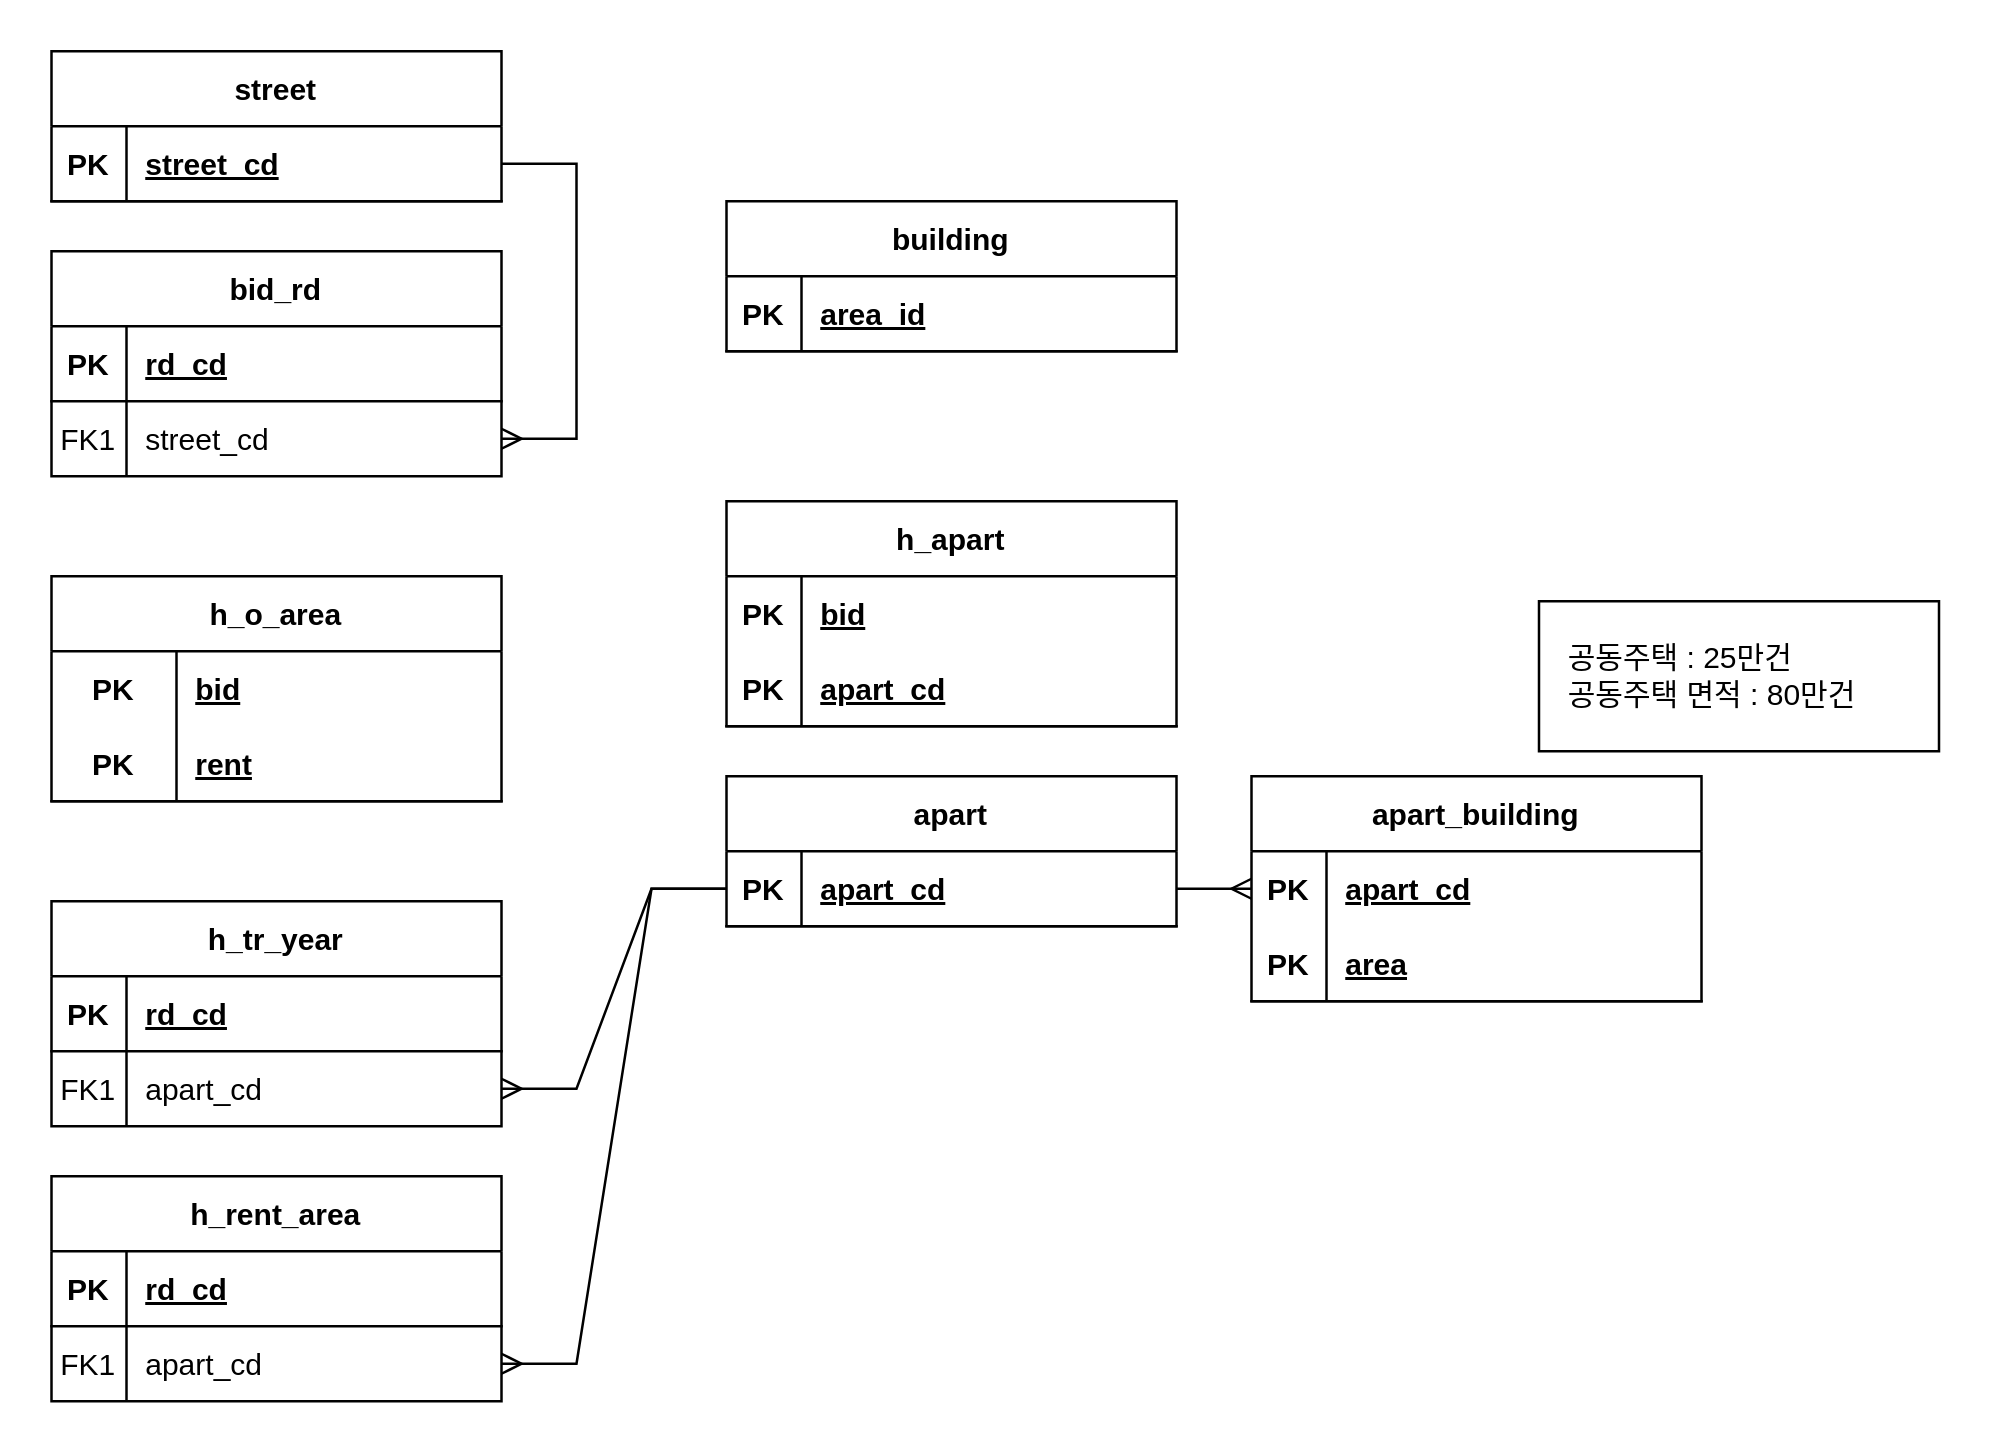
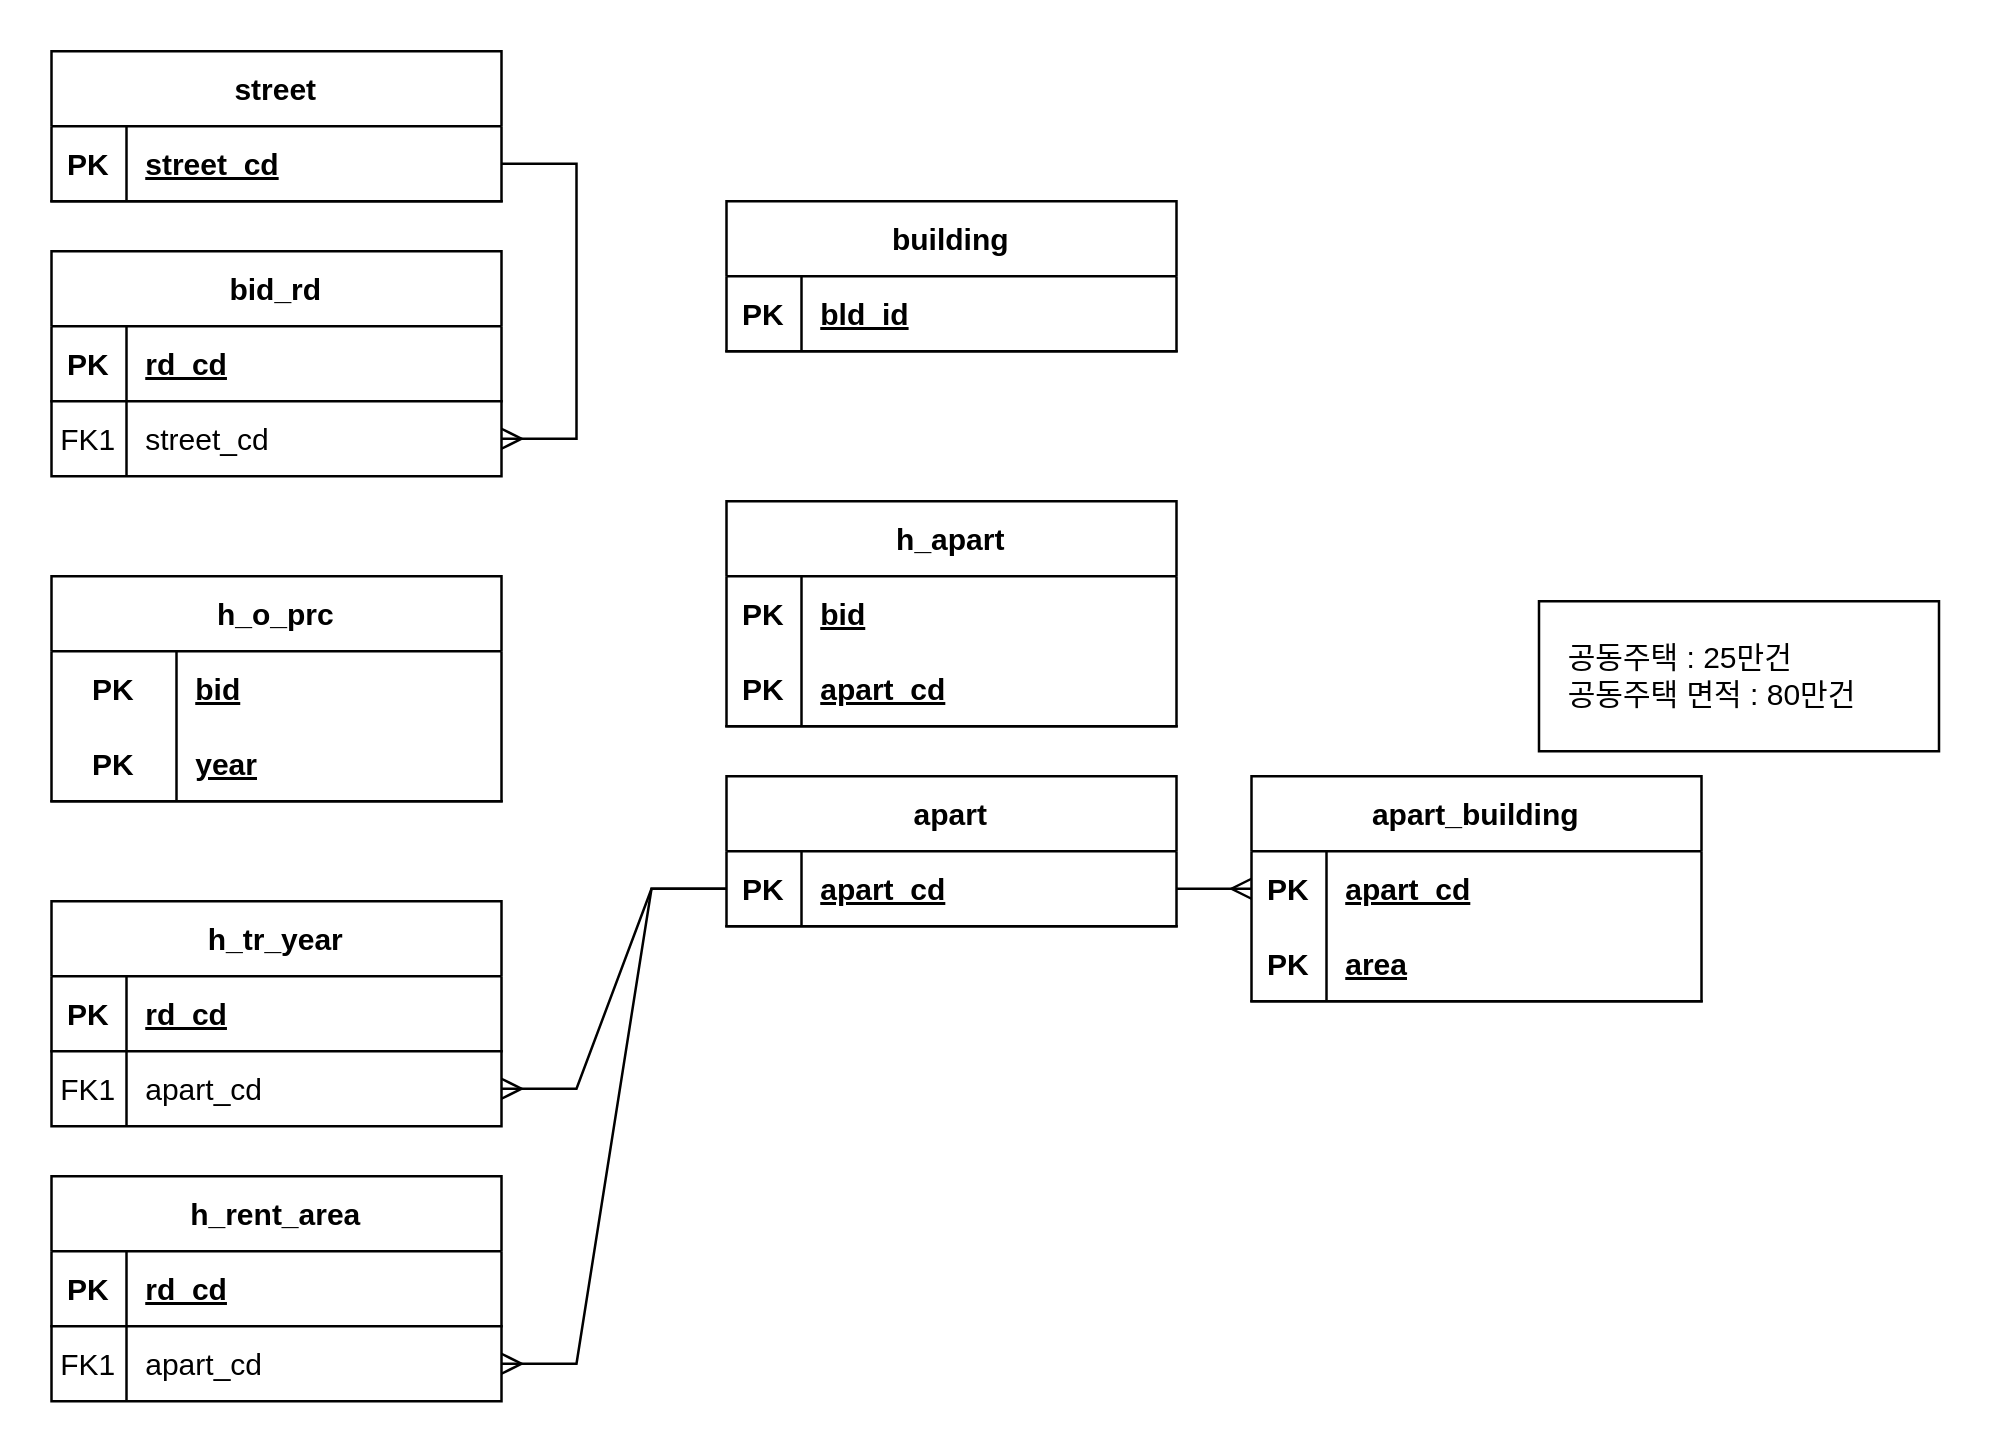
(875, 315) -> (863, 315)
(275, 615) -> (275, 615)
(229, 765) -> (229, 765)
